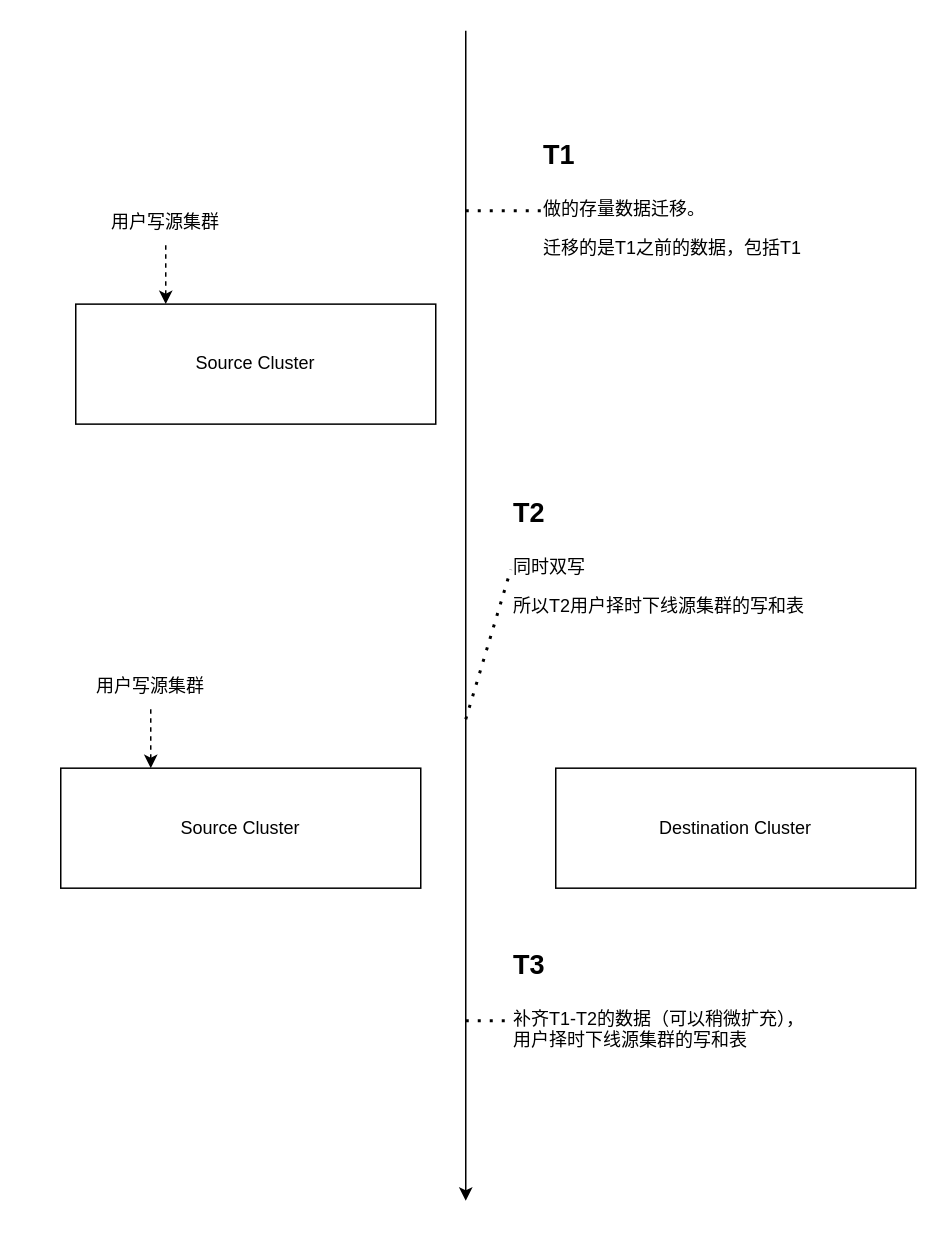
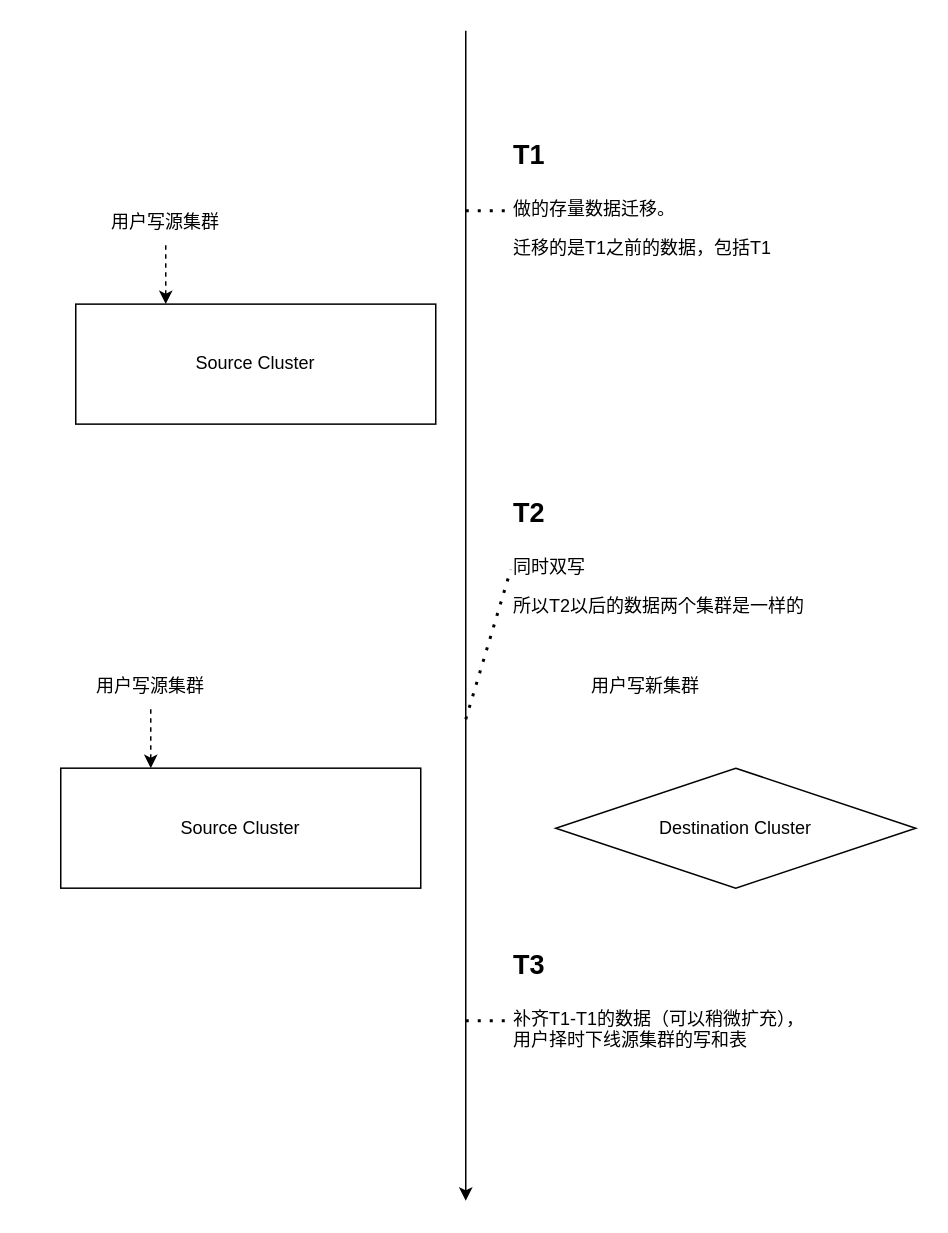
(676, 211) -> (646, 211)
(659, 522) -> (659, 522)
none -> (646, 687)
(736, 828) -> (736, 828)
(661, 974) -> (661, 974)
